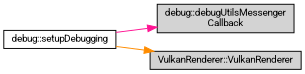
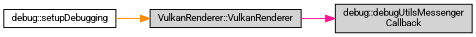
(132, 30) -> (313, 19)
